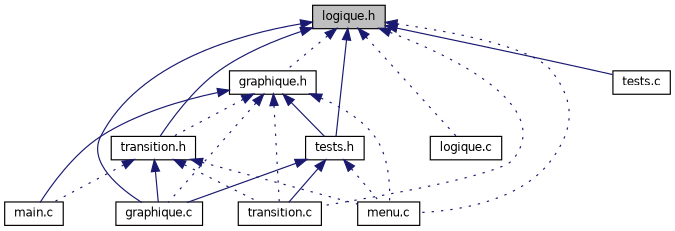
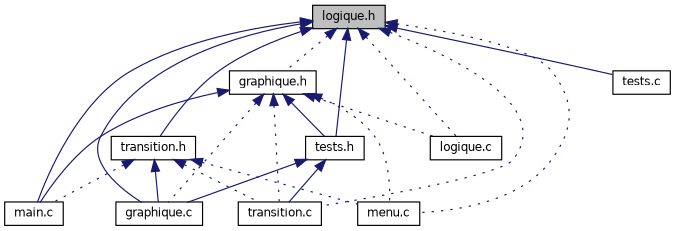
none -> (137, 68)
(208, 118) -> (375, 117)
(366, 185) -> none
